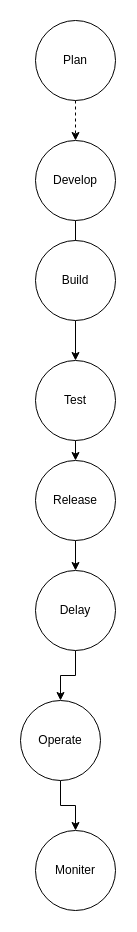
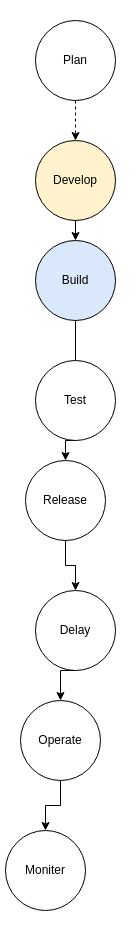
(76, 181) -> (76, 181)
(76, 234) -> (76, 232)
(76, 281) -> (76, 281)
(76, 352) -> (76, 354)
(76, 501) -> (66, 501)
(76, 611) -> (76, 631)
(76, 871) -> (46, 871)
